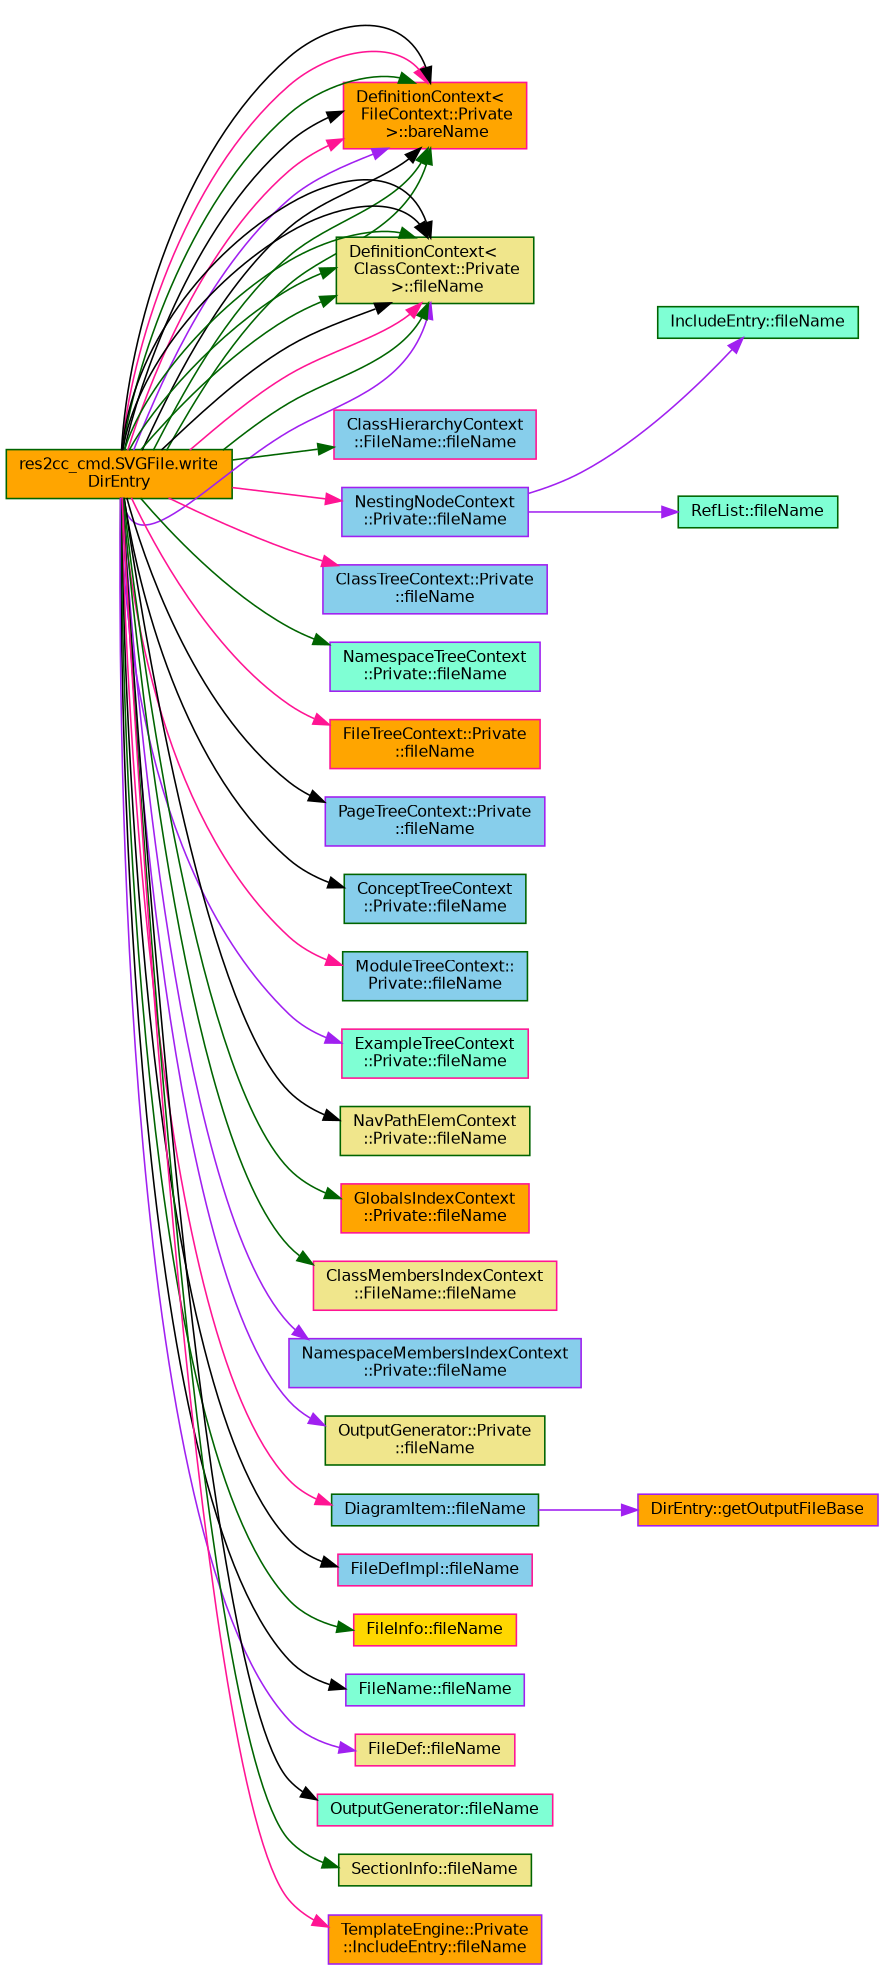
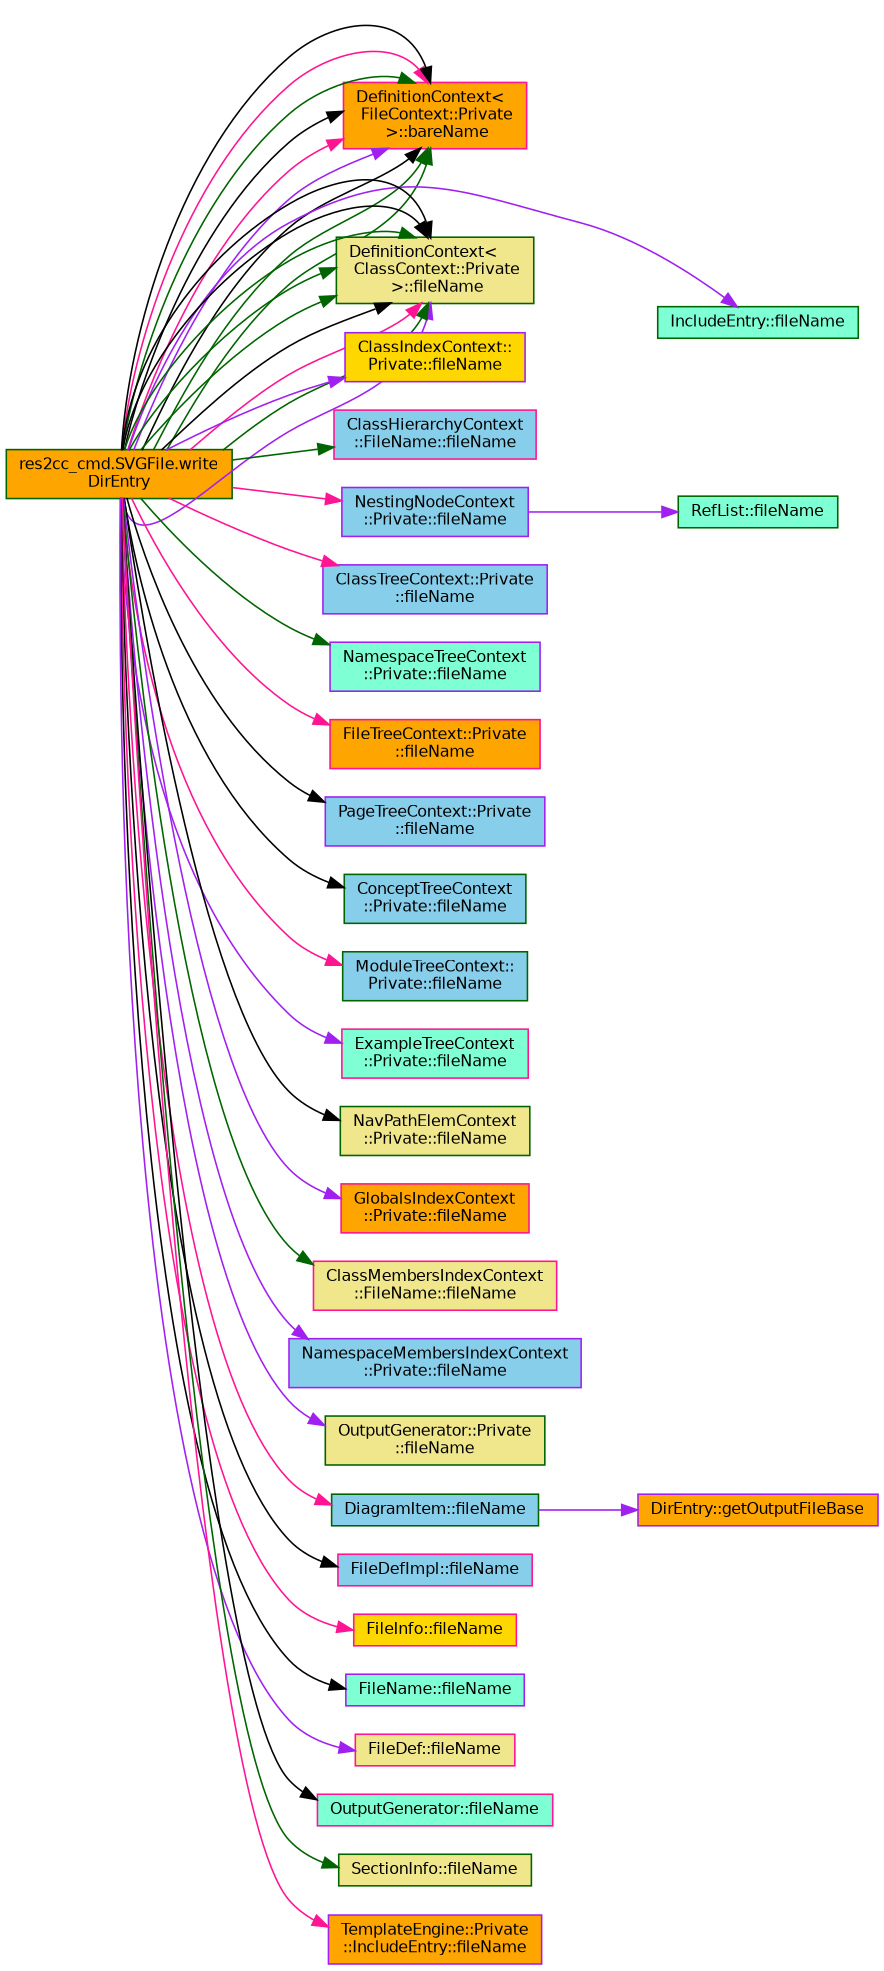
none -> (435, 357)
(639, 434) -> (373, 191)
(180, 864) -> (180, 864)
(152, 1088) -> (152, 1088)
